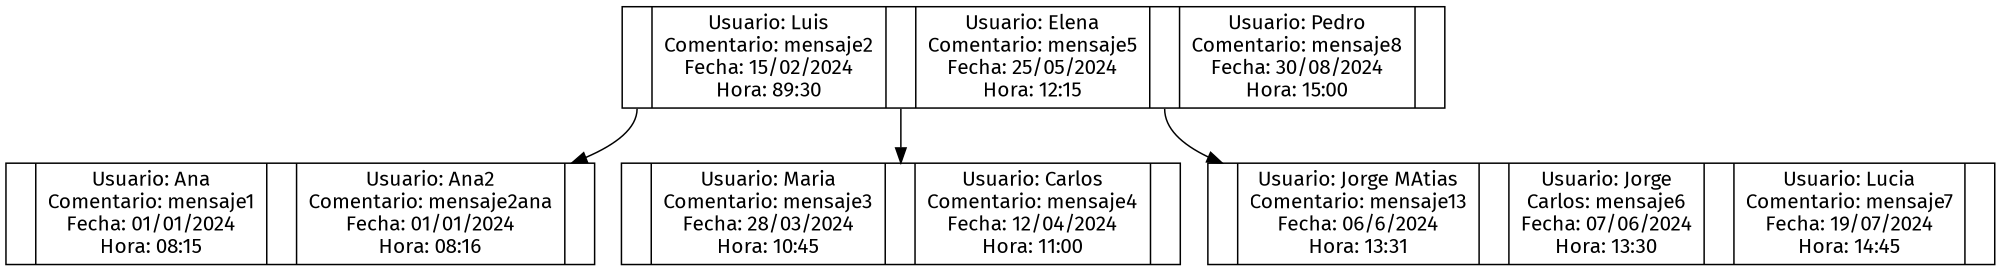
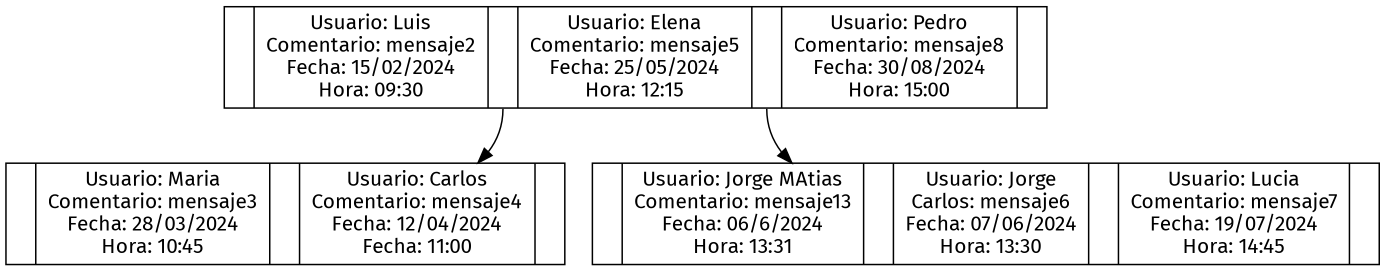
(769, 90) -> (371, 90)
(300, 214) -> none
(1033, 247) -> (417, 247)
